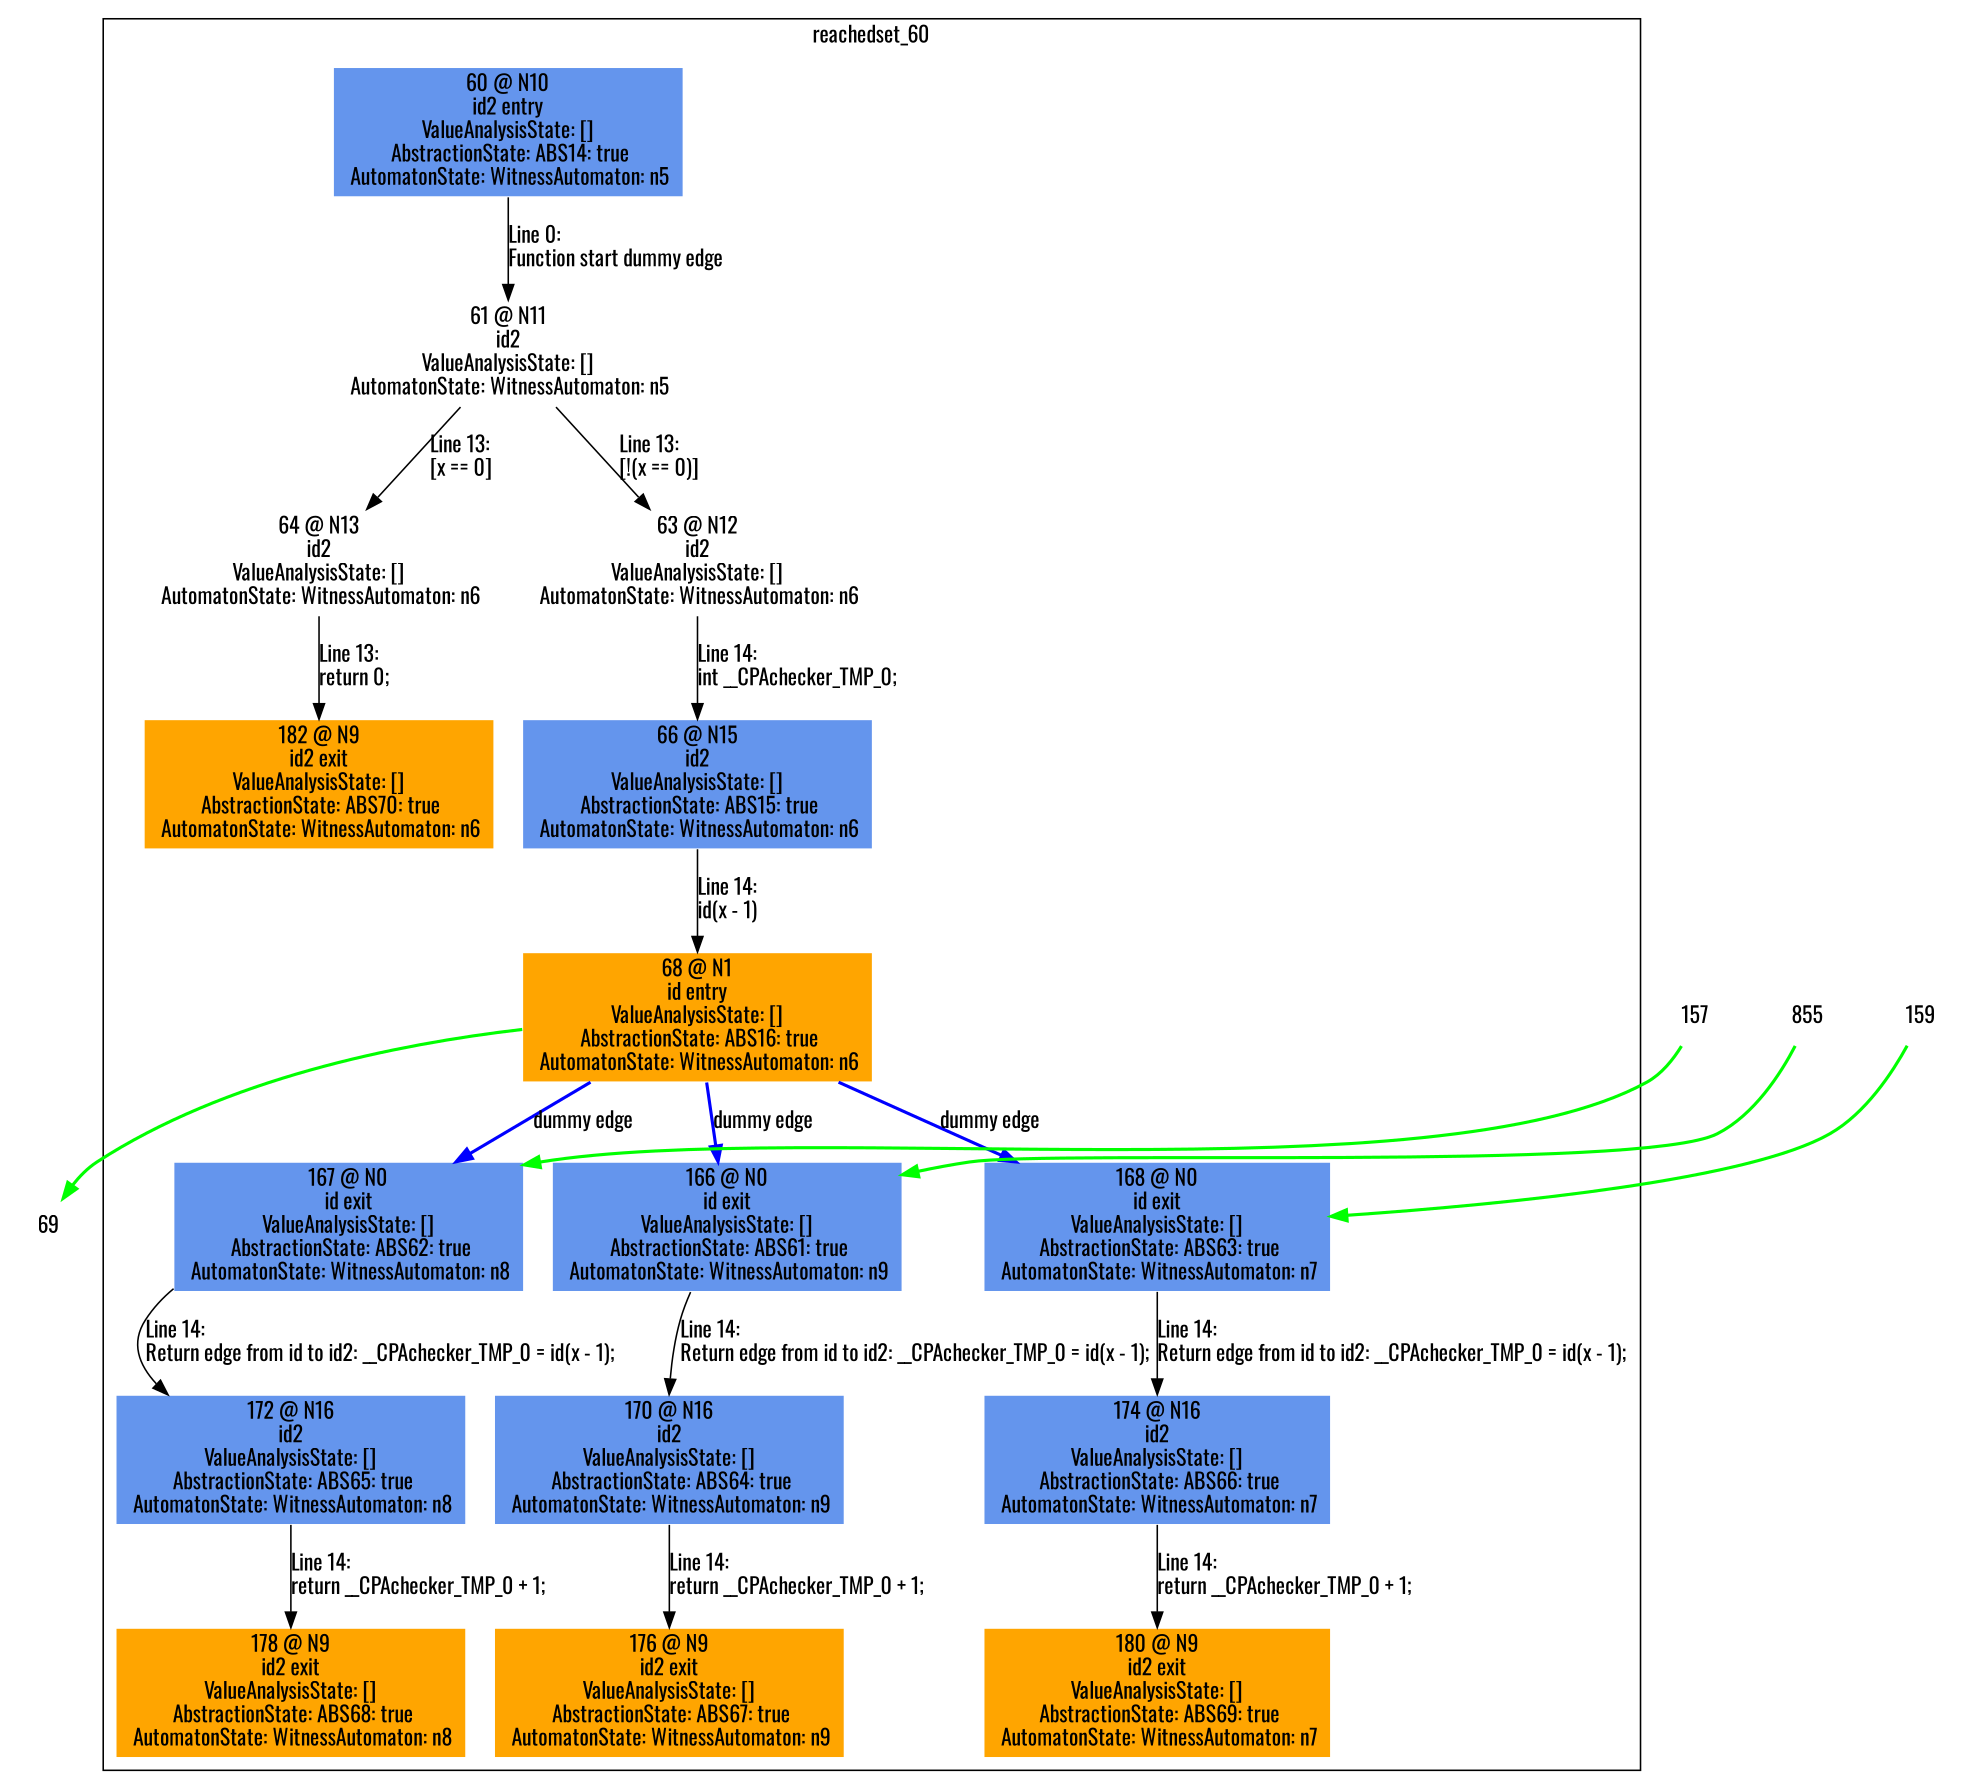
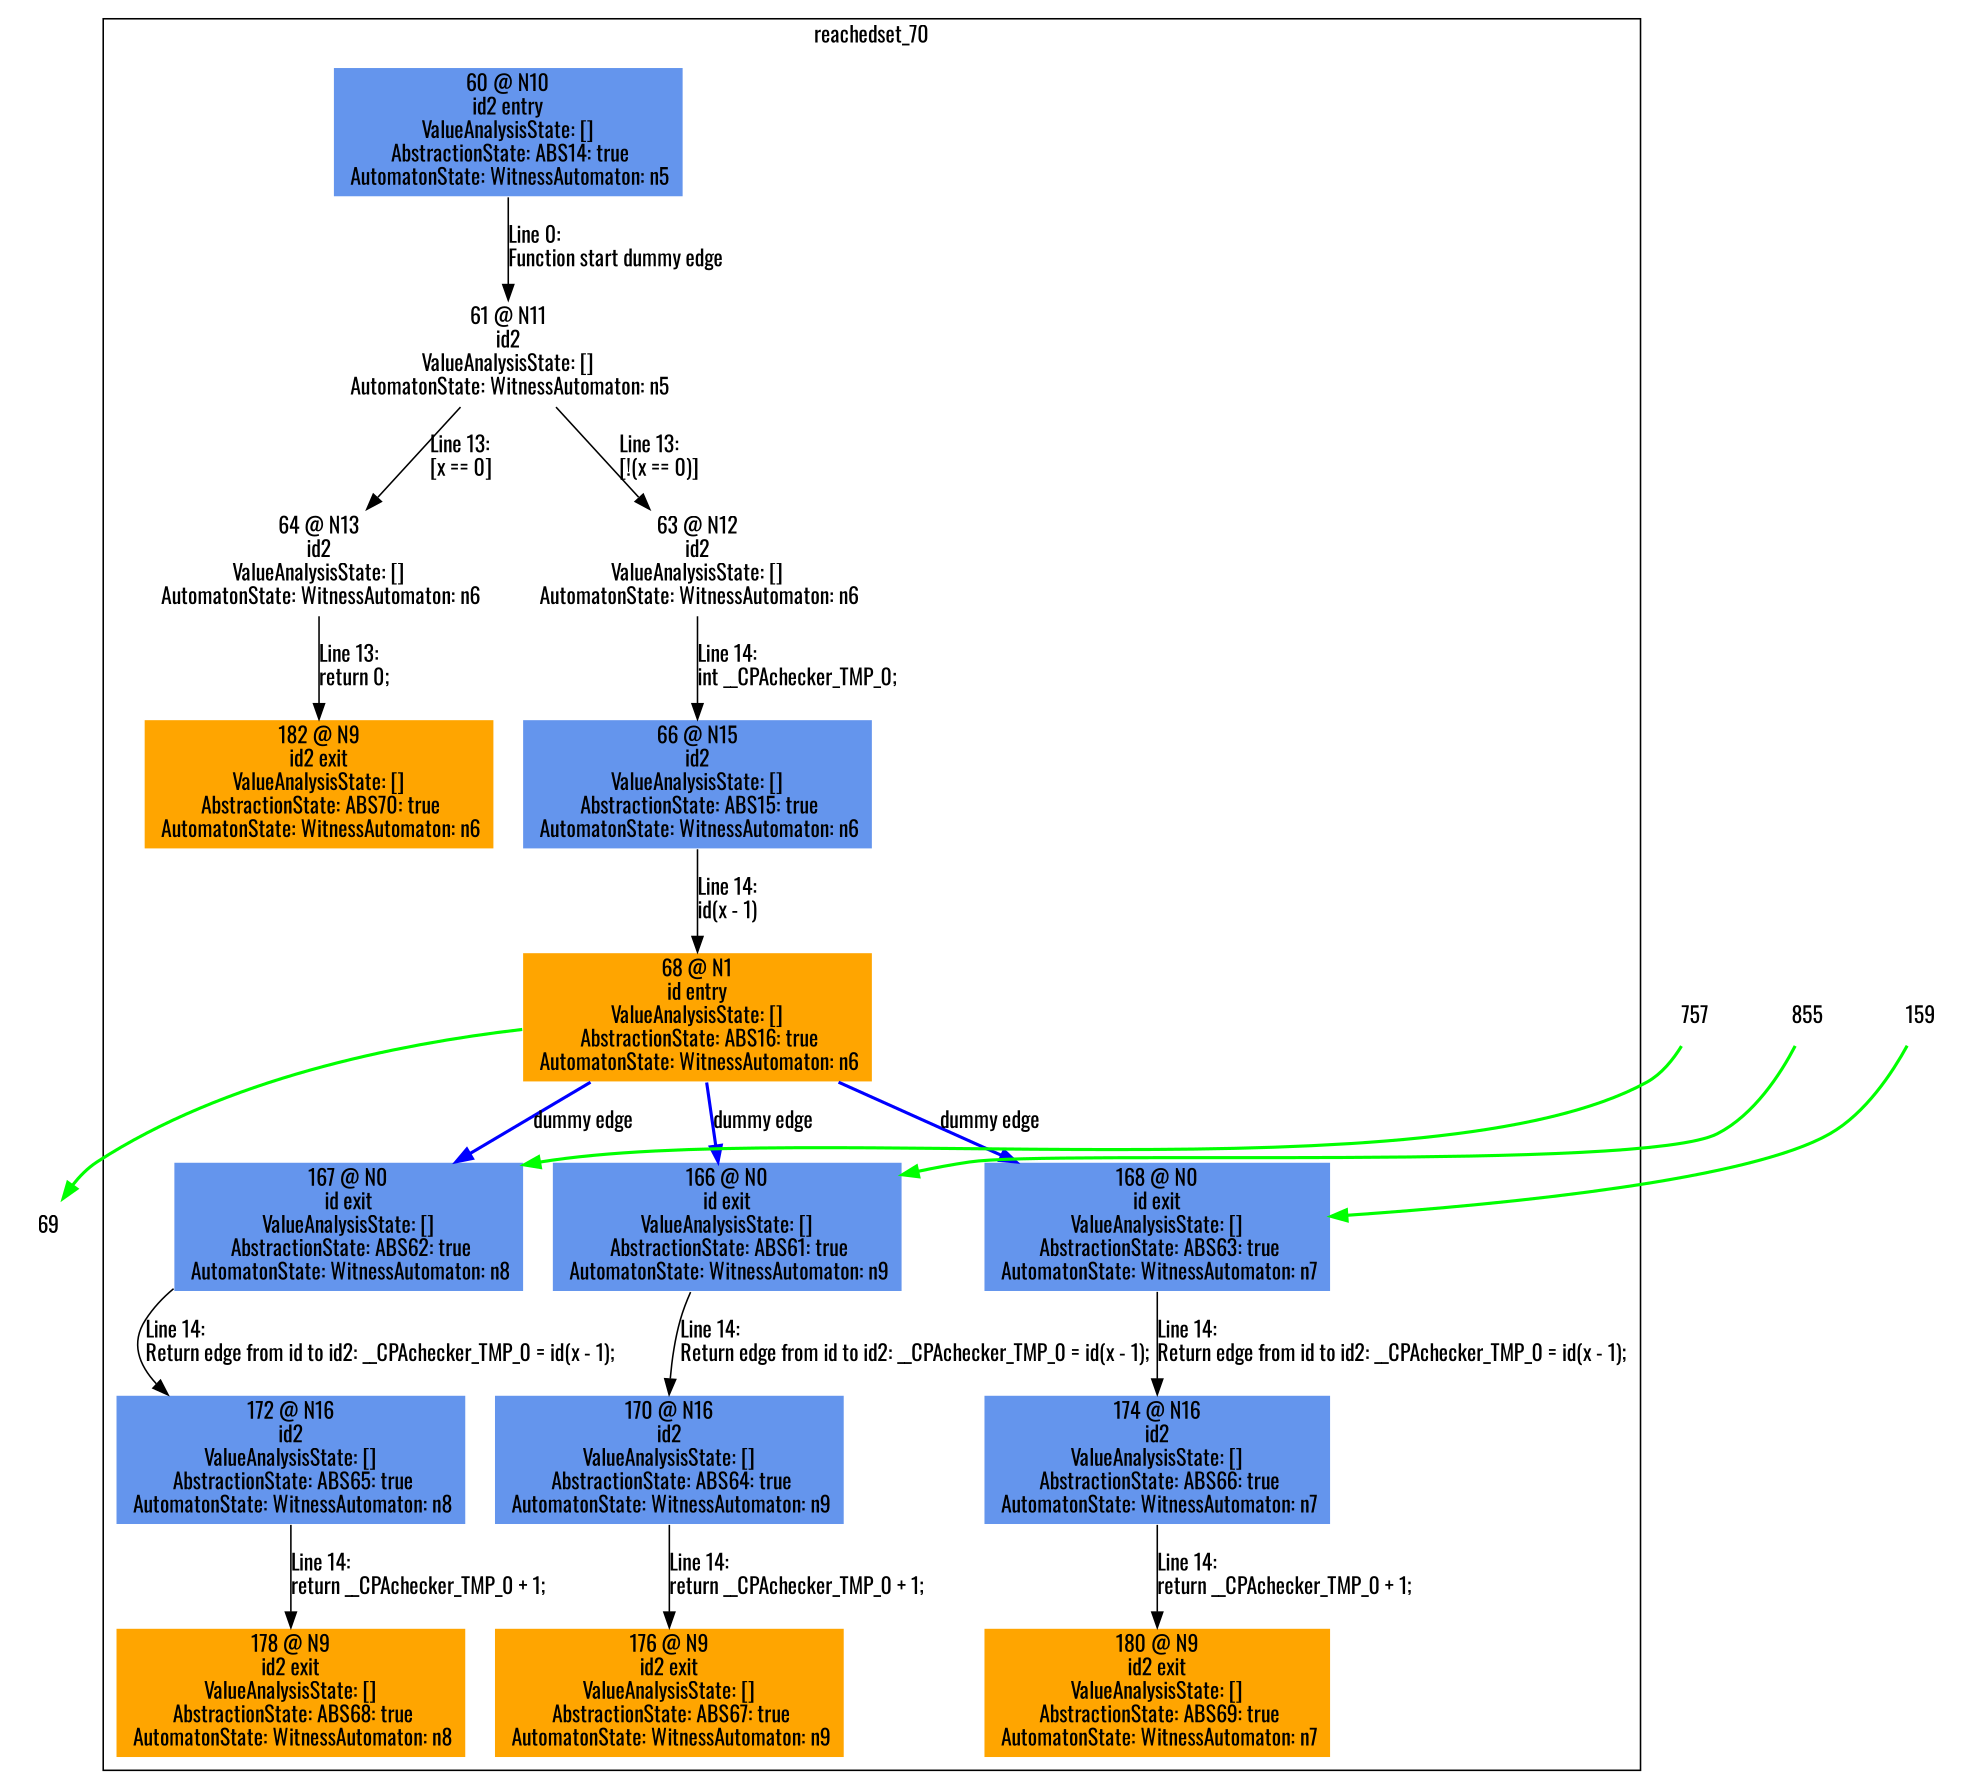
(872, 37) -> (872, 37)
(1695, 1017) -> (1695, 1017)
